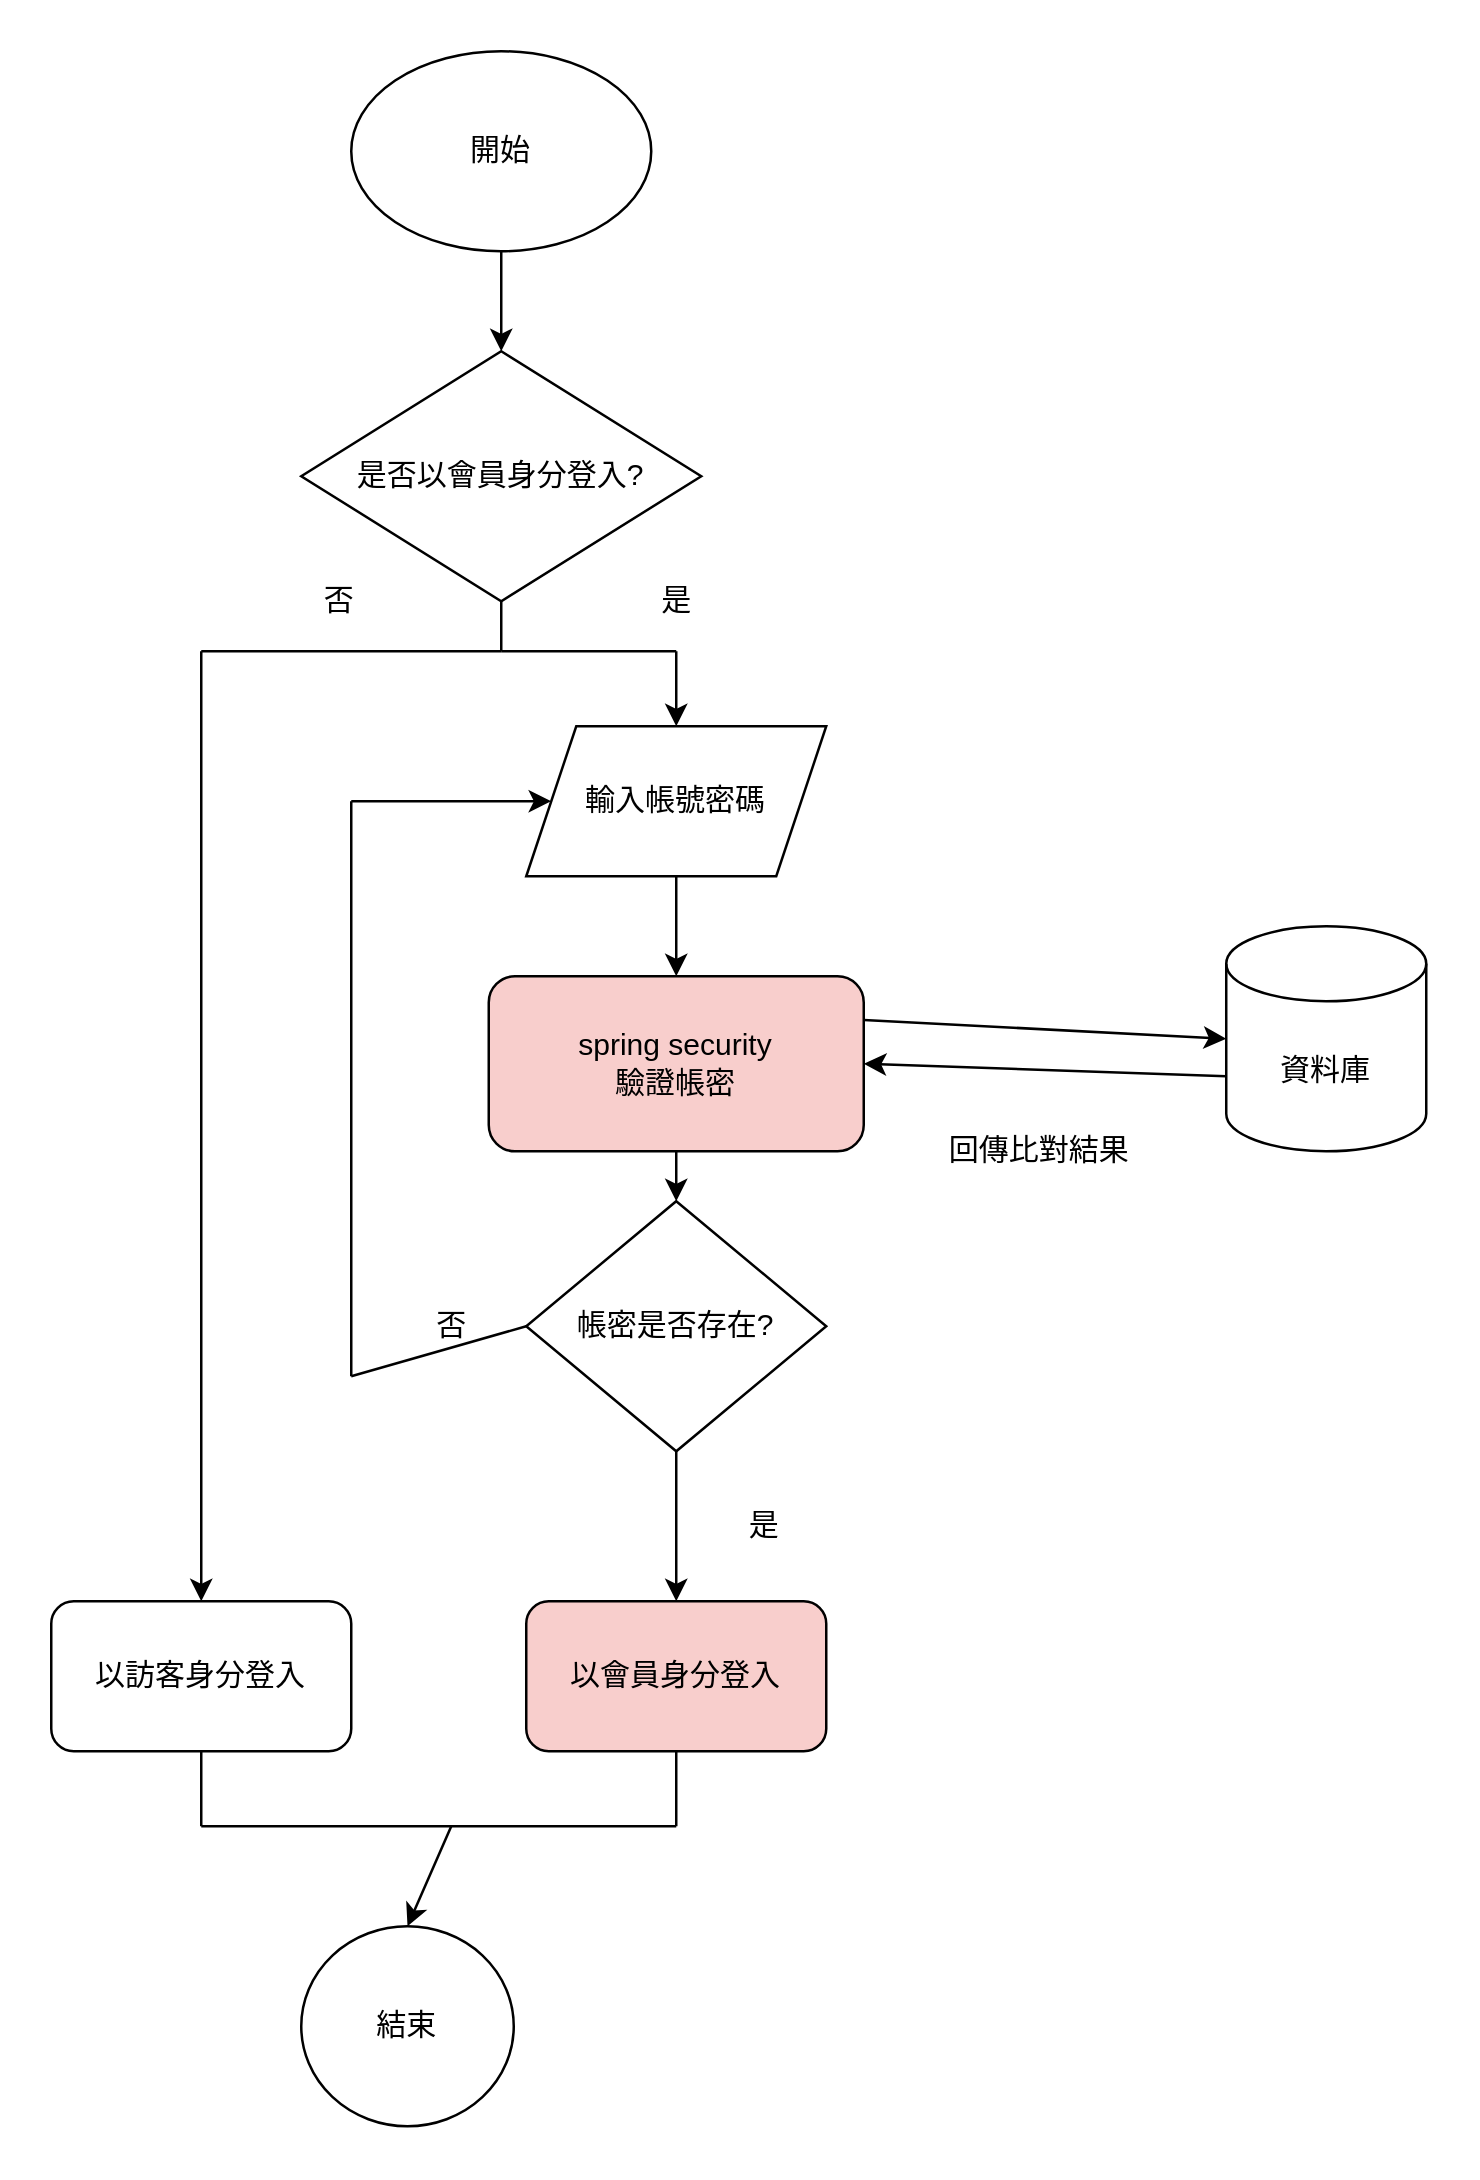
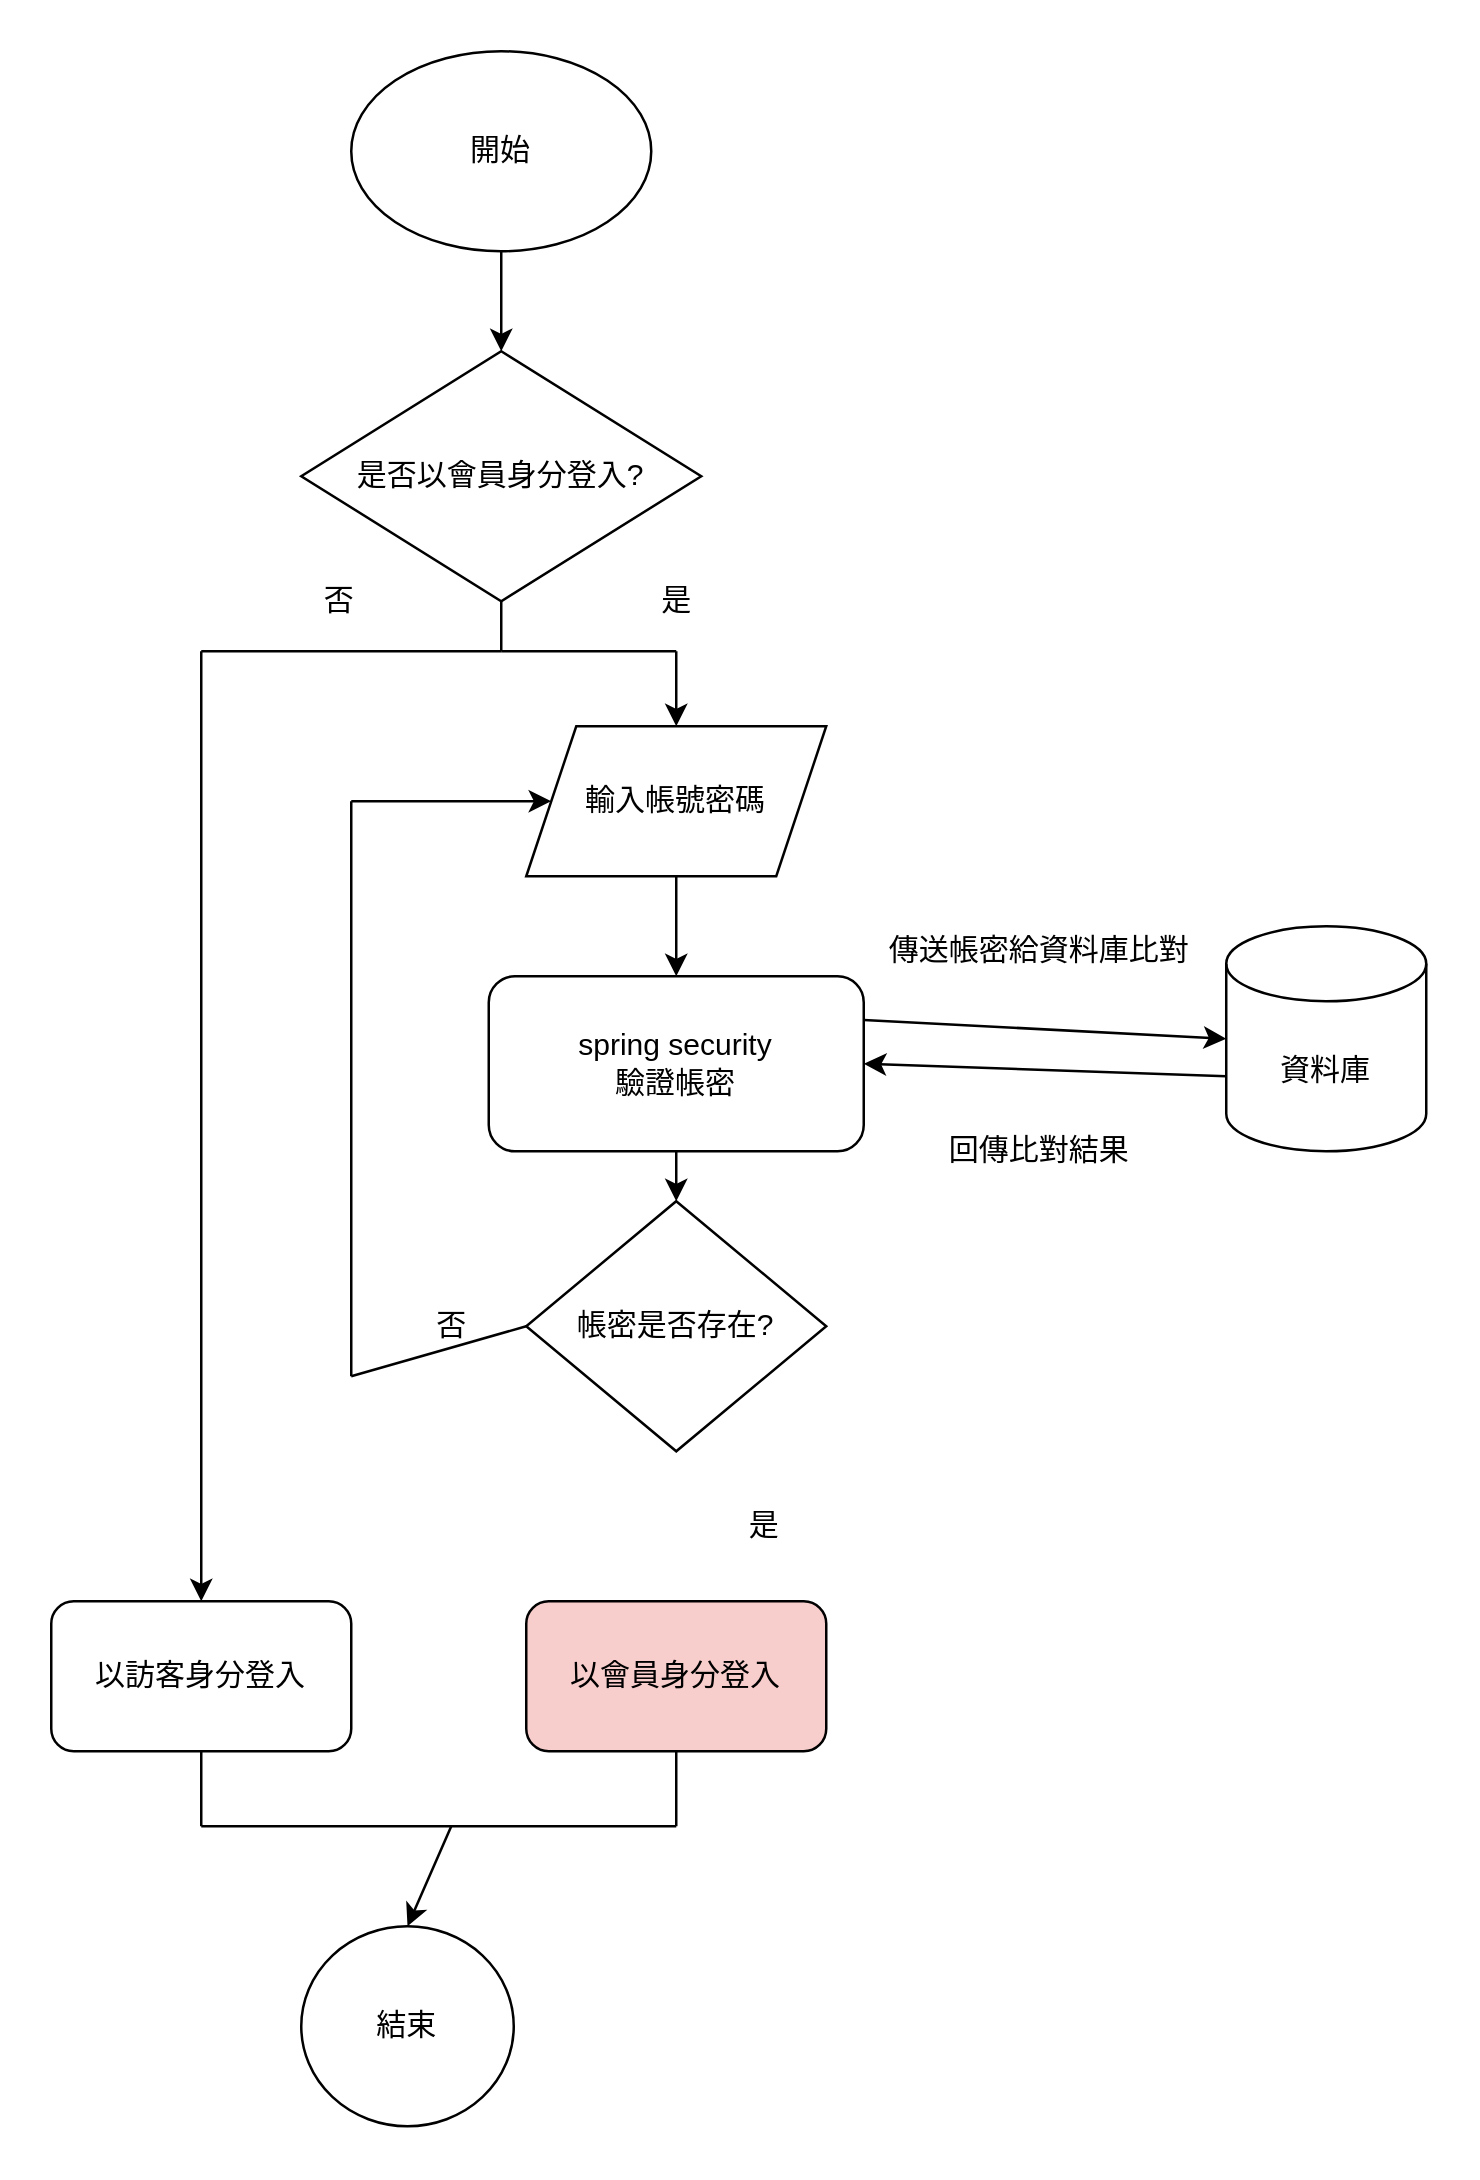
none -> (1039, 951)
(676, 1064) -> (676, 1064)
(676, 1518) -> none
